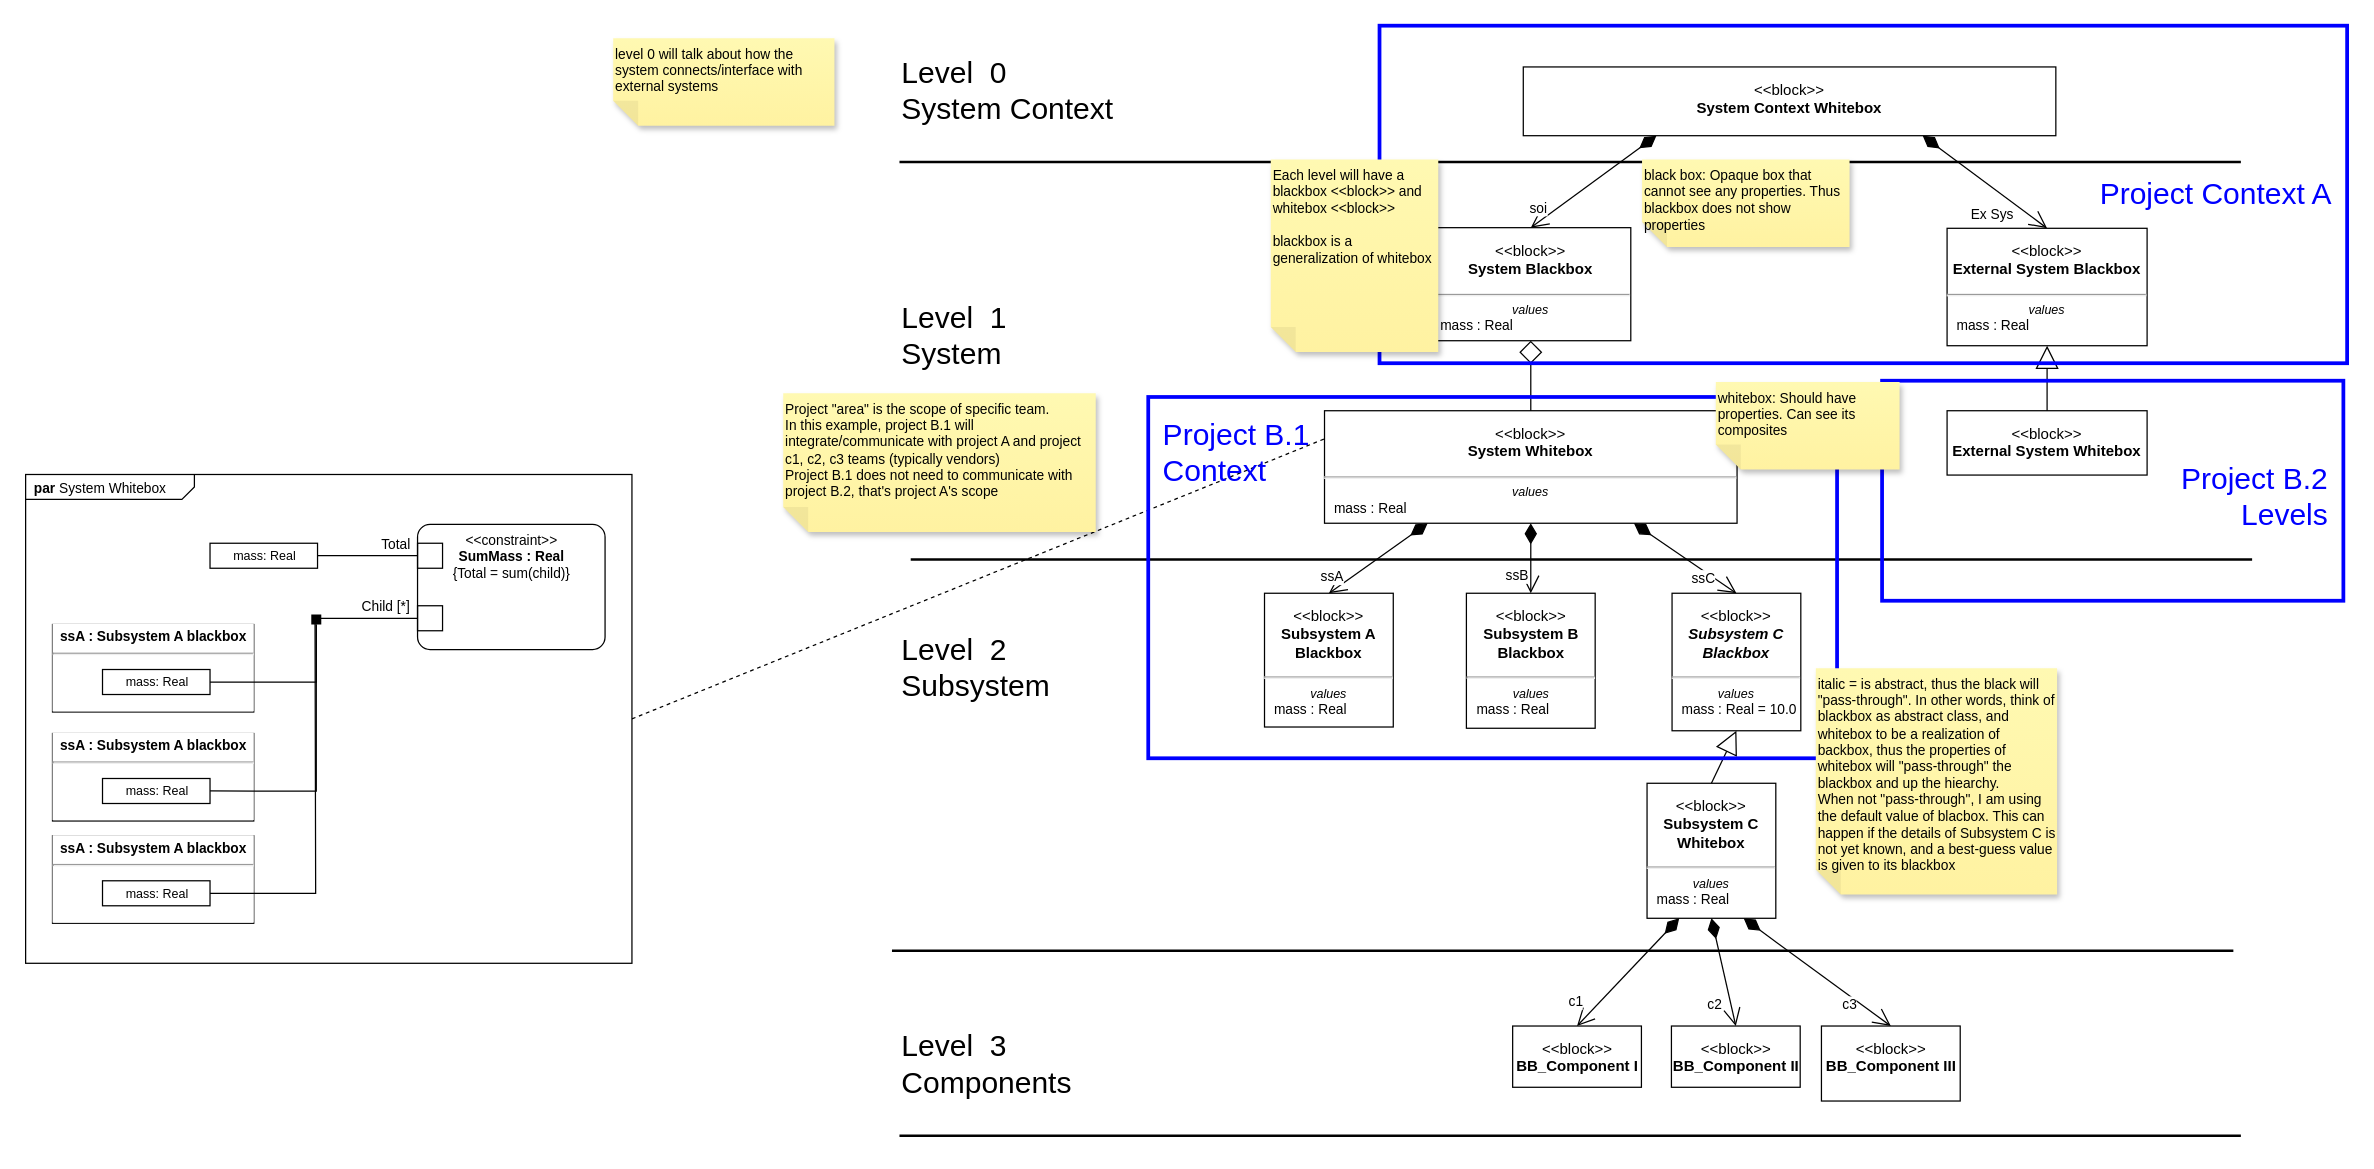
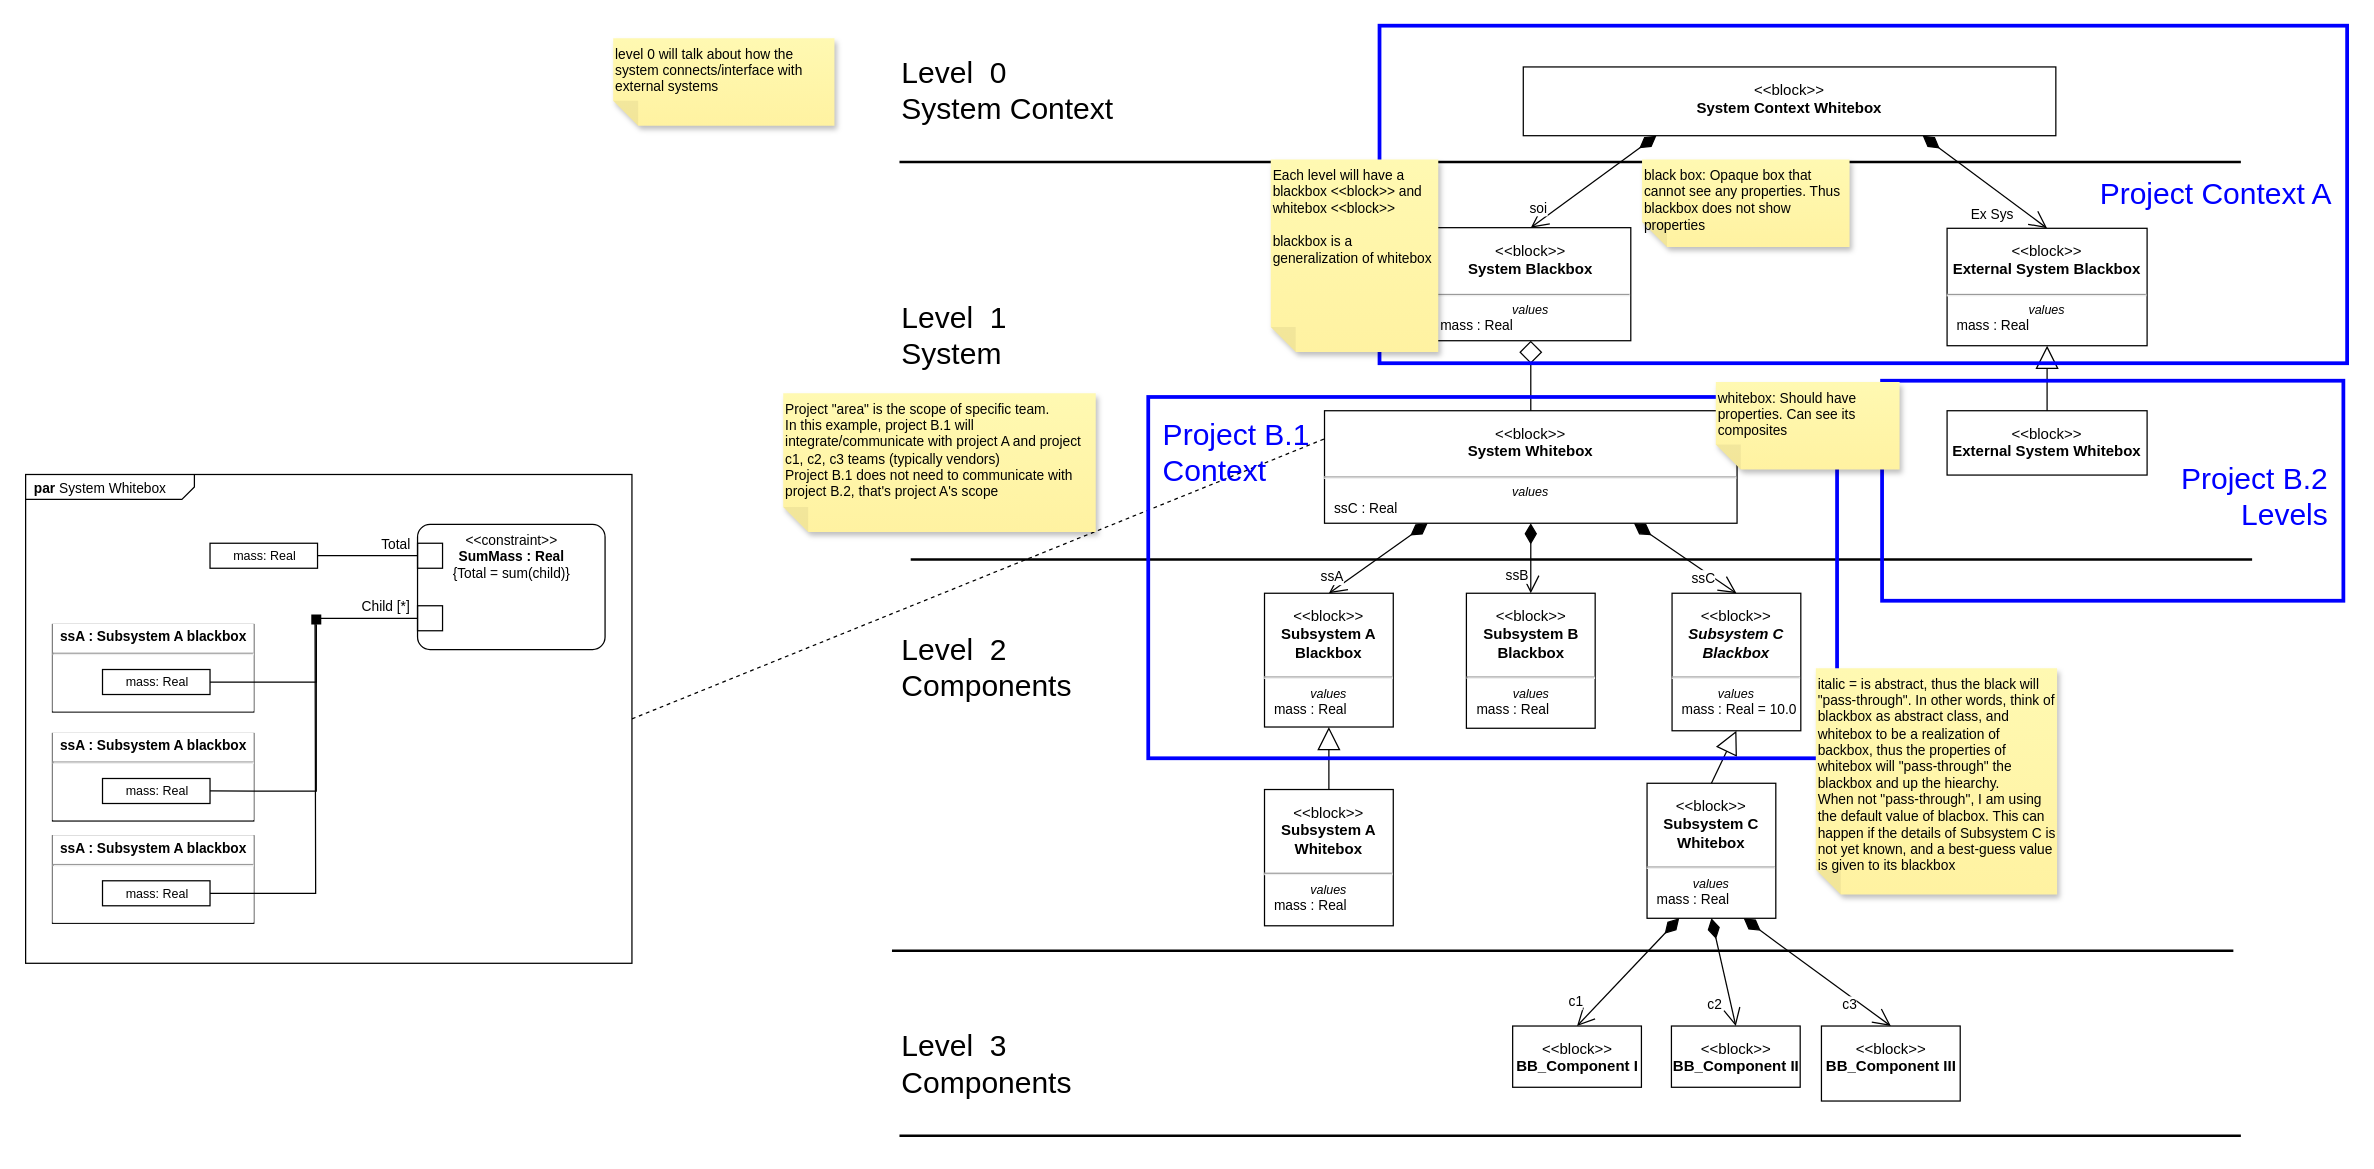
(1531, 411) -> (1531, 411)
(977, 669) -> (986, 669)
none -> (1329, 770)
none -> (1329, 858)
